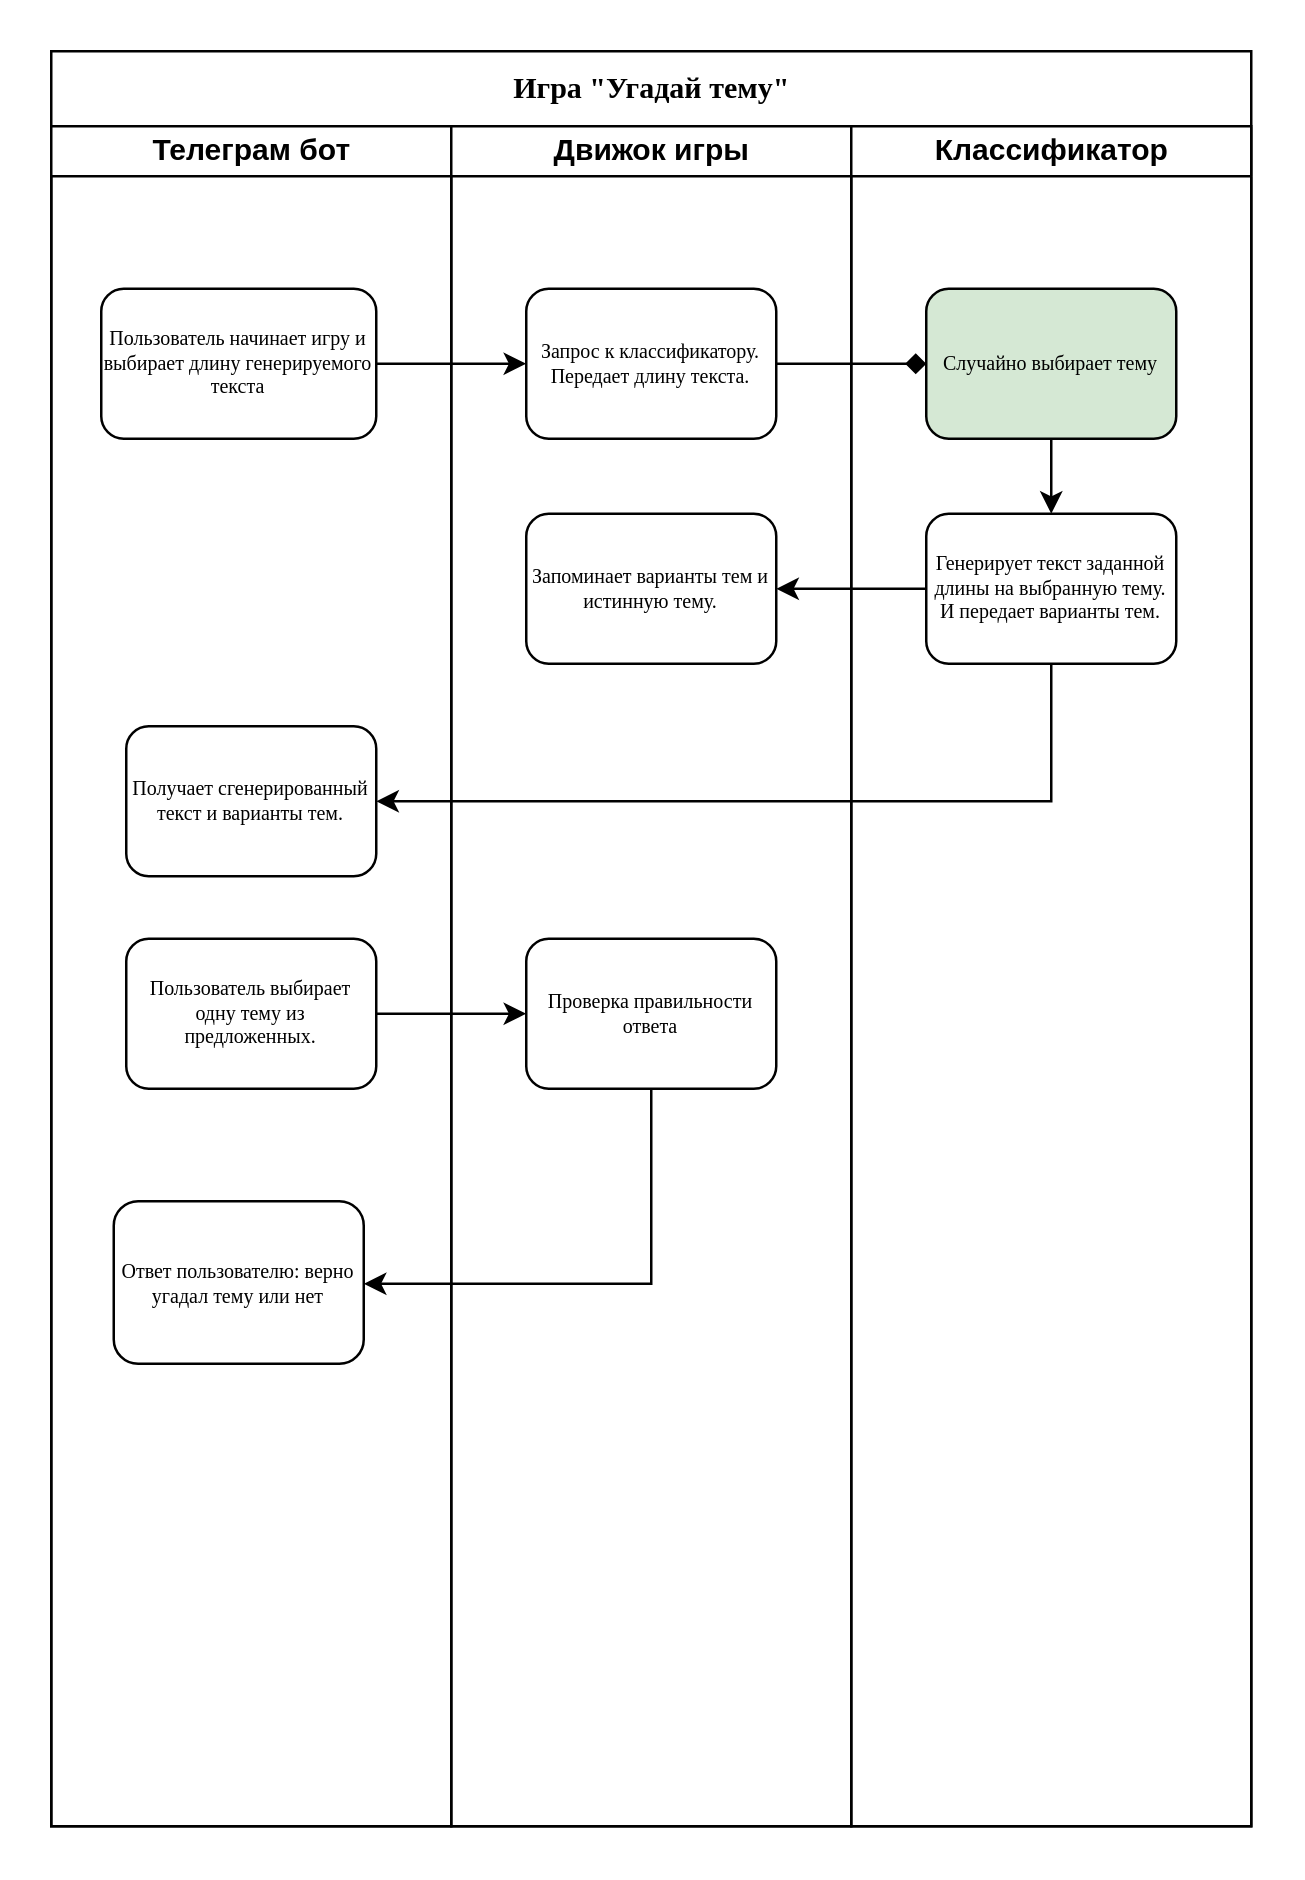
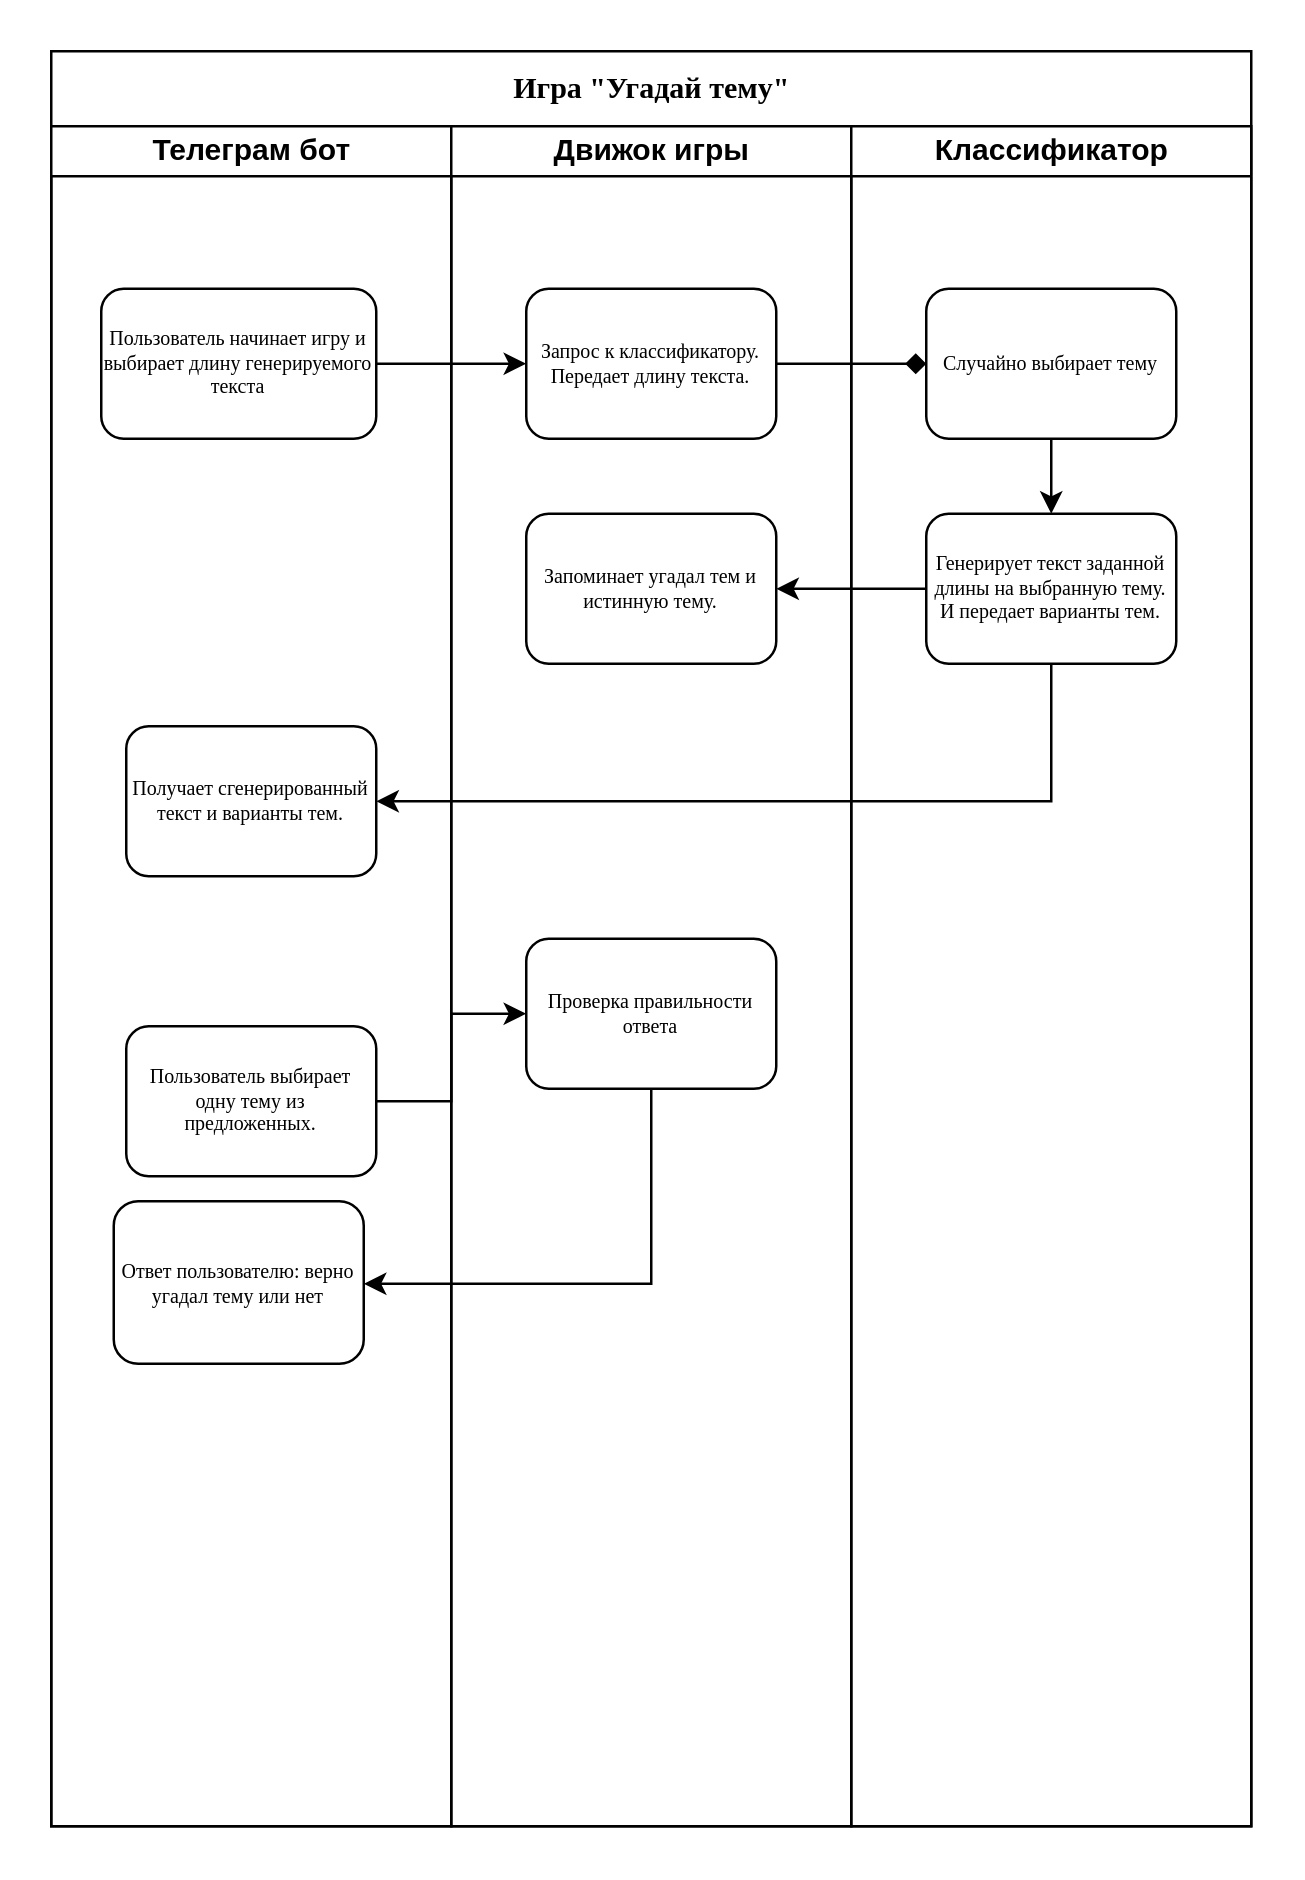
(1051, 364) -> (1051, 364)
(651, 589) -> (651, 589)
(251, 1014) -> (251, 1101)
